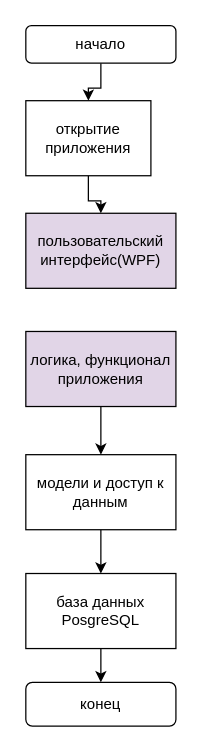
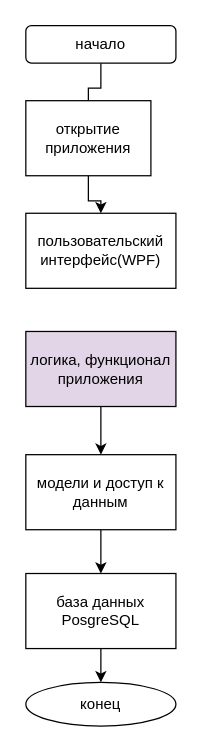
(90, 88) -> (88, 89)
(101, 251) -> (101, 251)
(101, 704) -> (101, 704)
